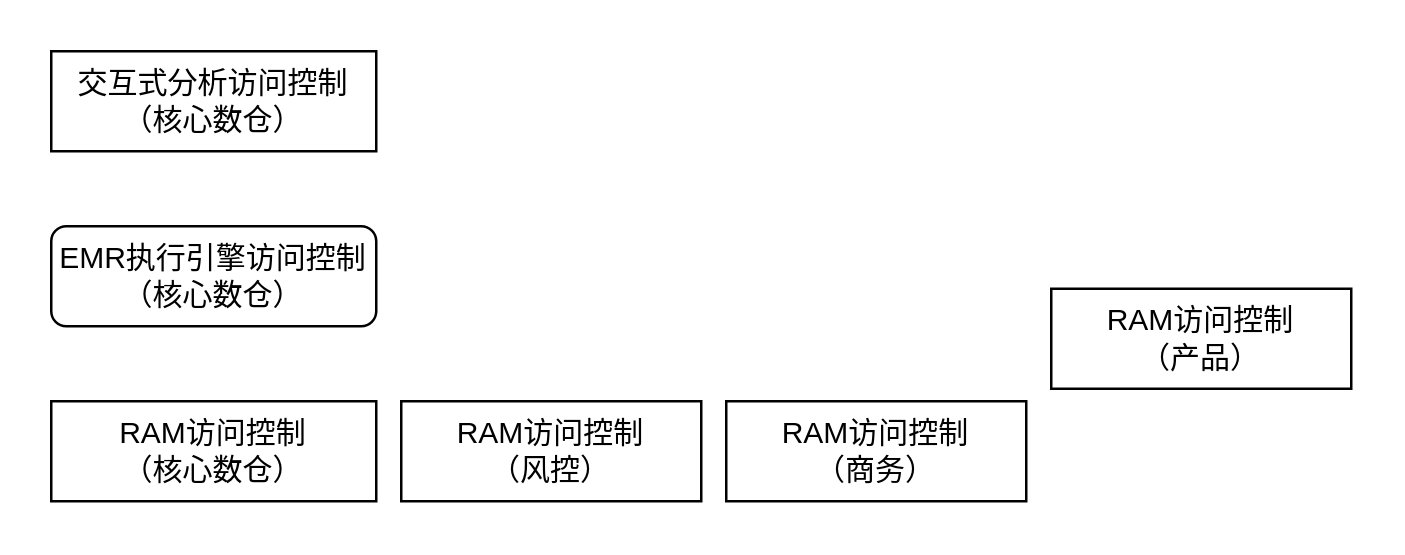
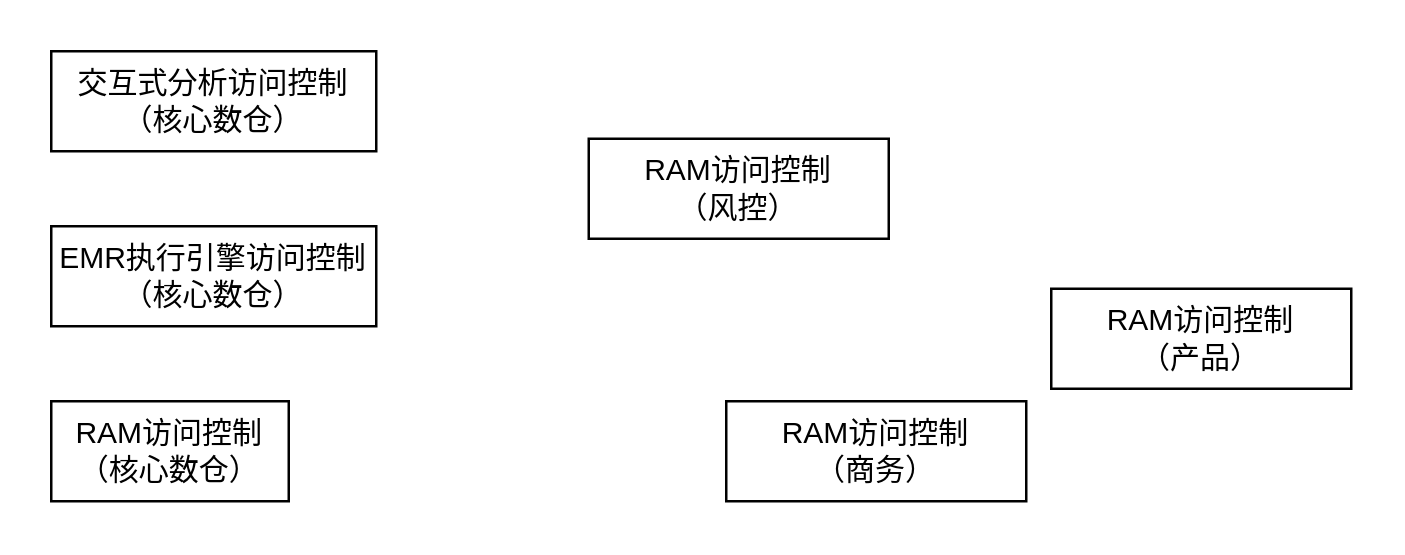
(214, 276) -> (214, 276)
(214, 451) -> (170, 451)
(551, 451) -> (739, 189)
